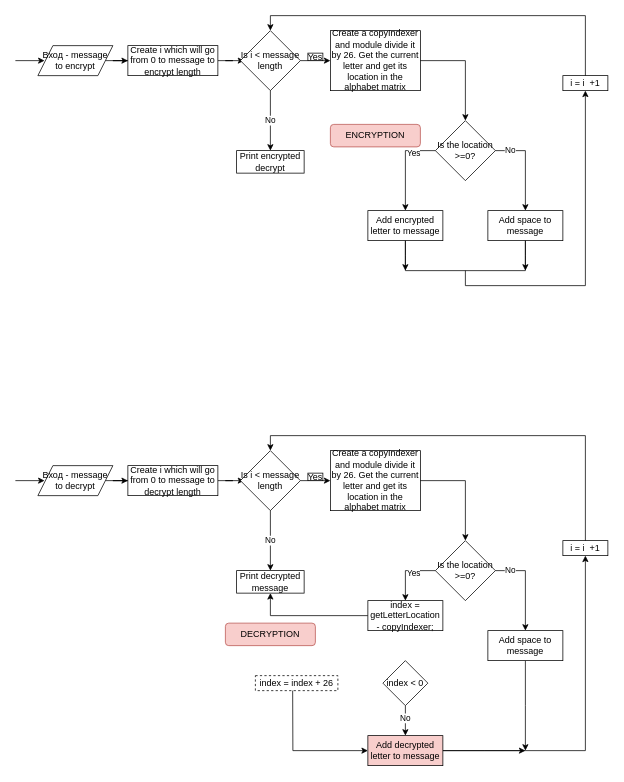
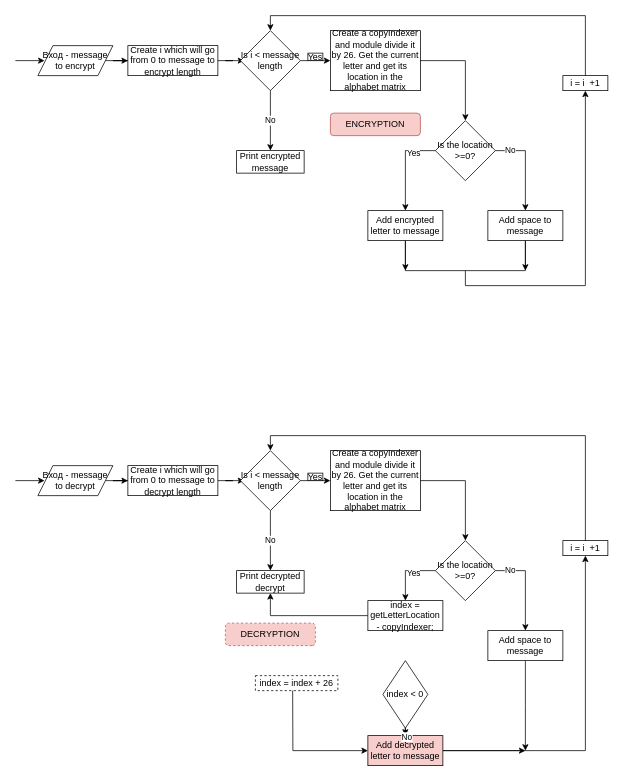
(375, 135) -> (375, 124)
(270, 162) -> (270, 162)
(270, 582) -> (270, 582)
(270, 634) -> (270, 634)
(405, 683) -> (405, 694)
